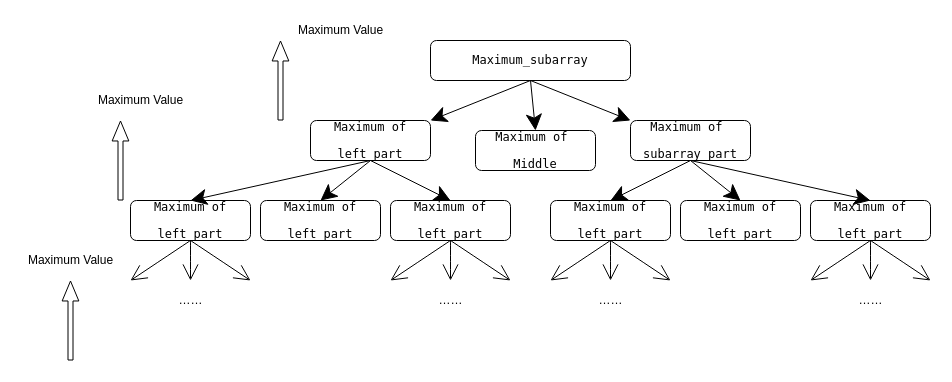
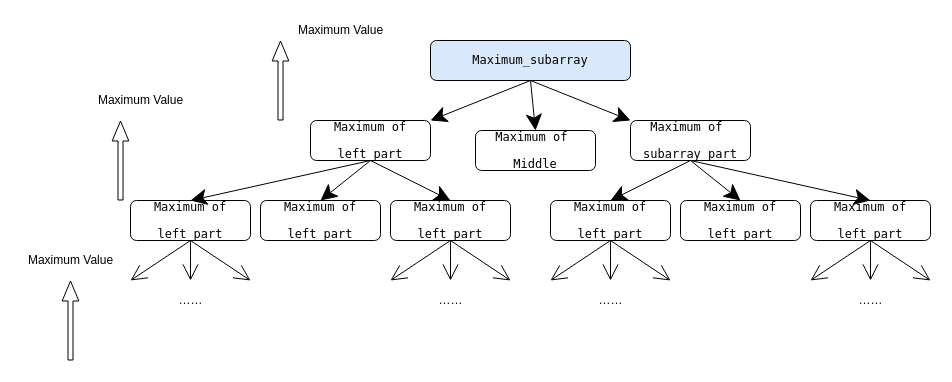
(531, 61) -> (531, 61)
